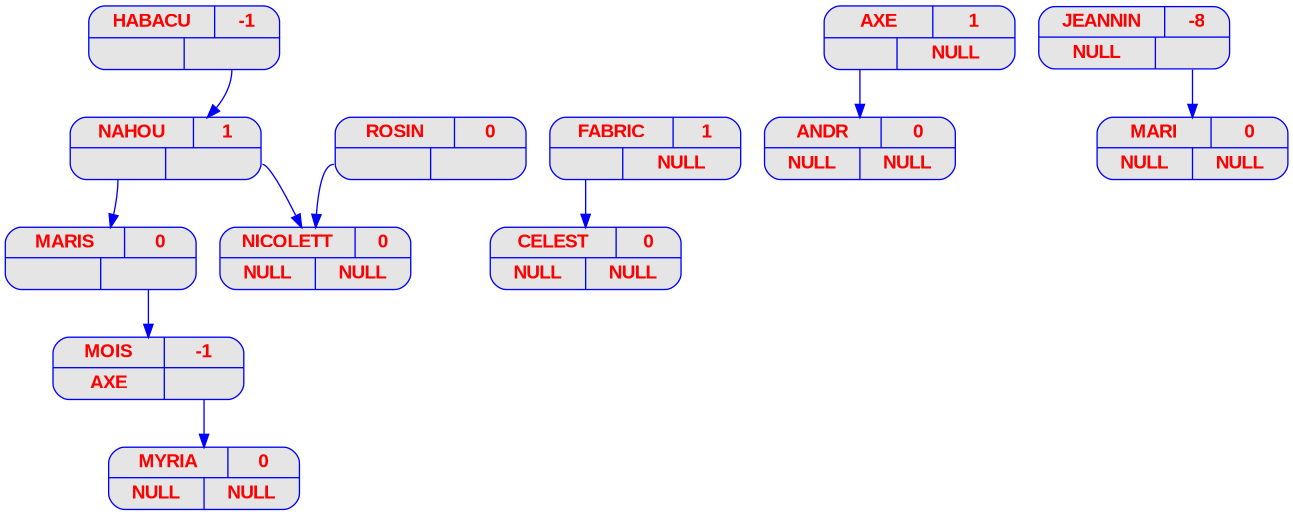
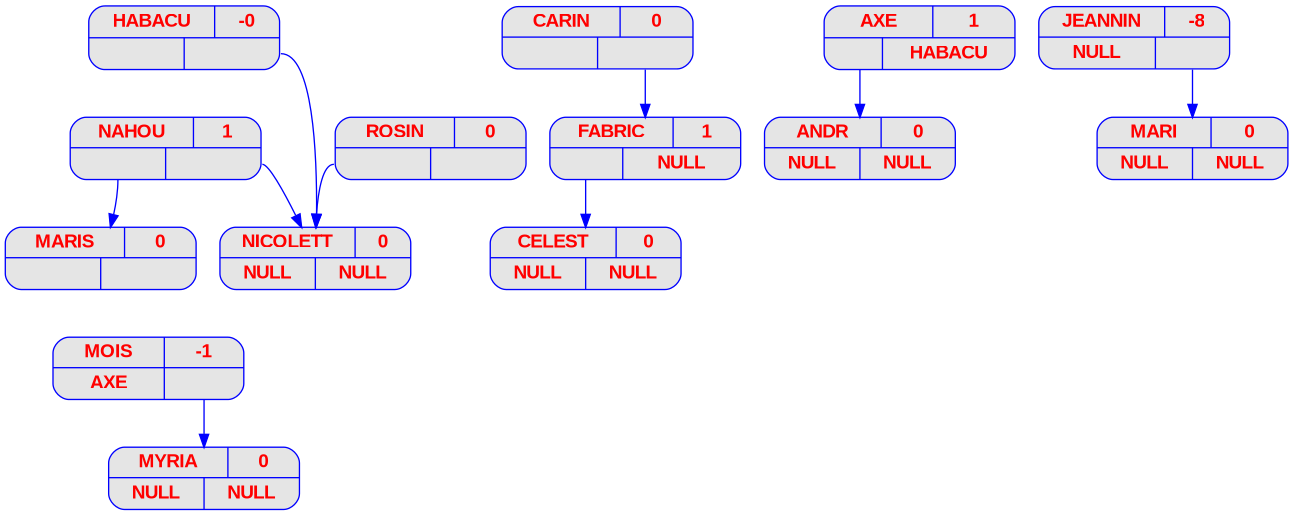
(247, 21) -> (247, 21)
none -> (598, 38)
(956, 53) -> (949, 53)
(227, 90) -> (313, 128)
(148, 307) -> none
